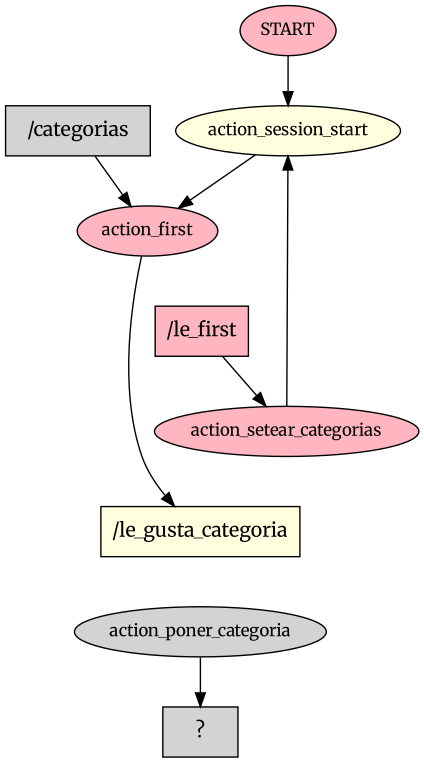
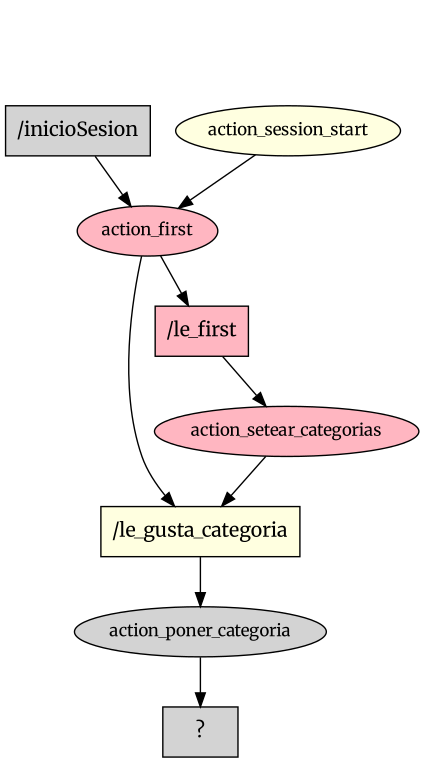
(288, 31) -> none
(78, 131) -> (78, 131)
none -> (171, 275)
(287, 288) -> (248, 476)
none -> (200, 575)
